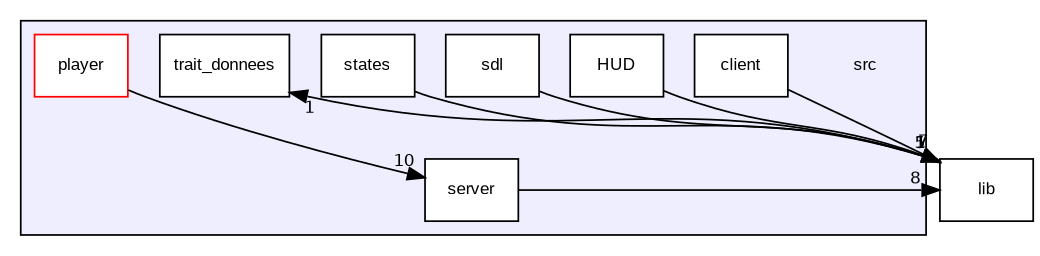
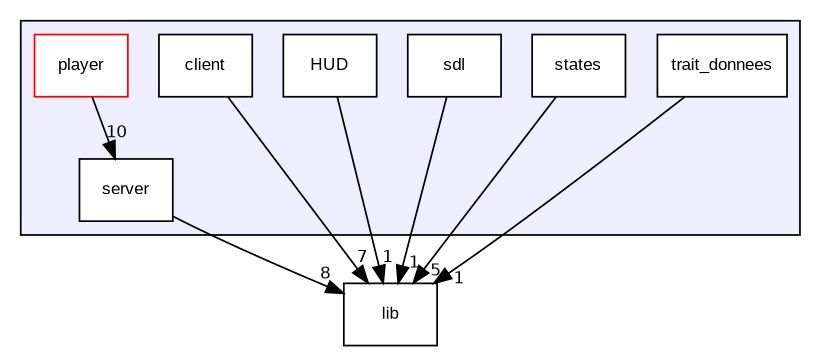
(866, 66) -> none
(465, 118) -> (568, 187)
